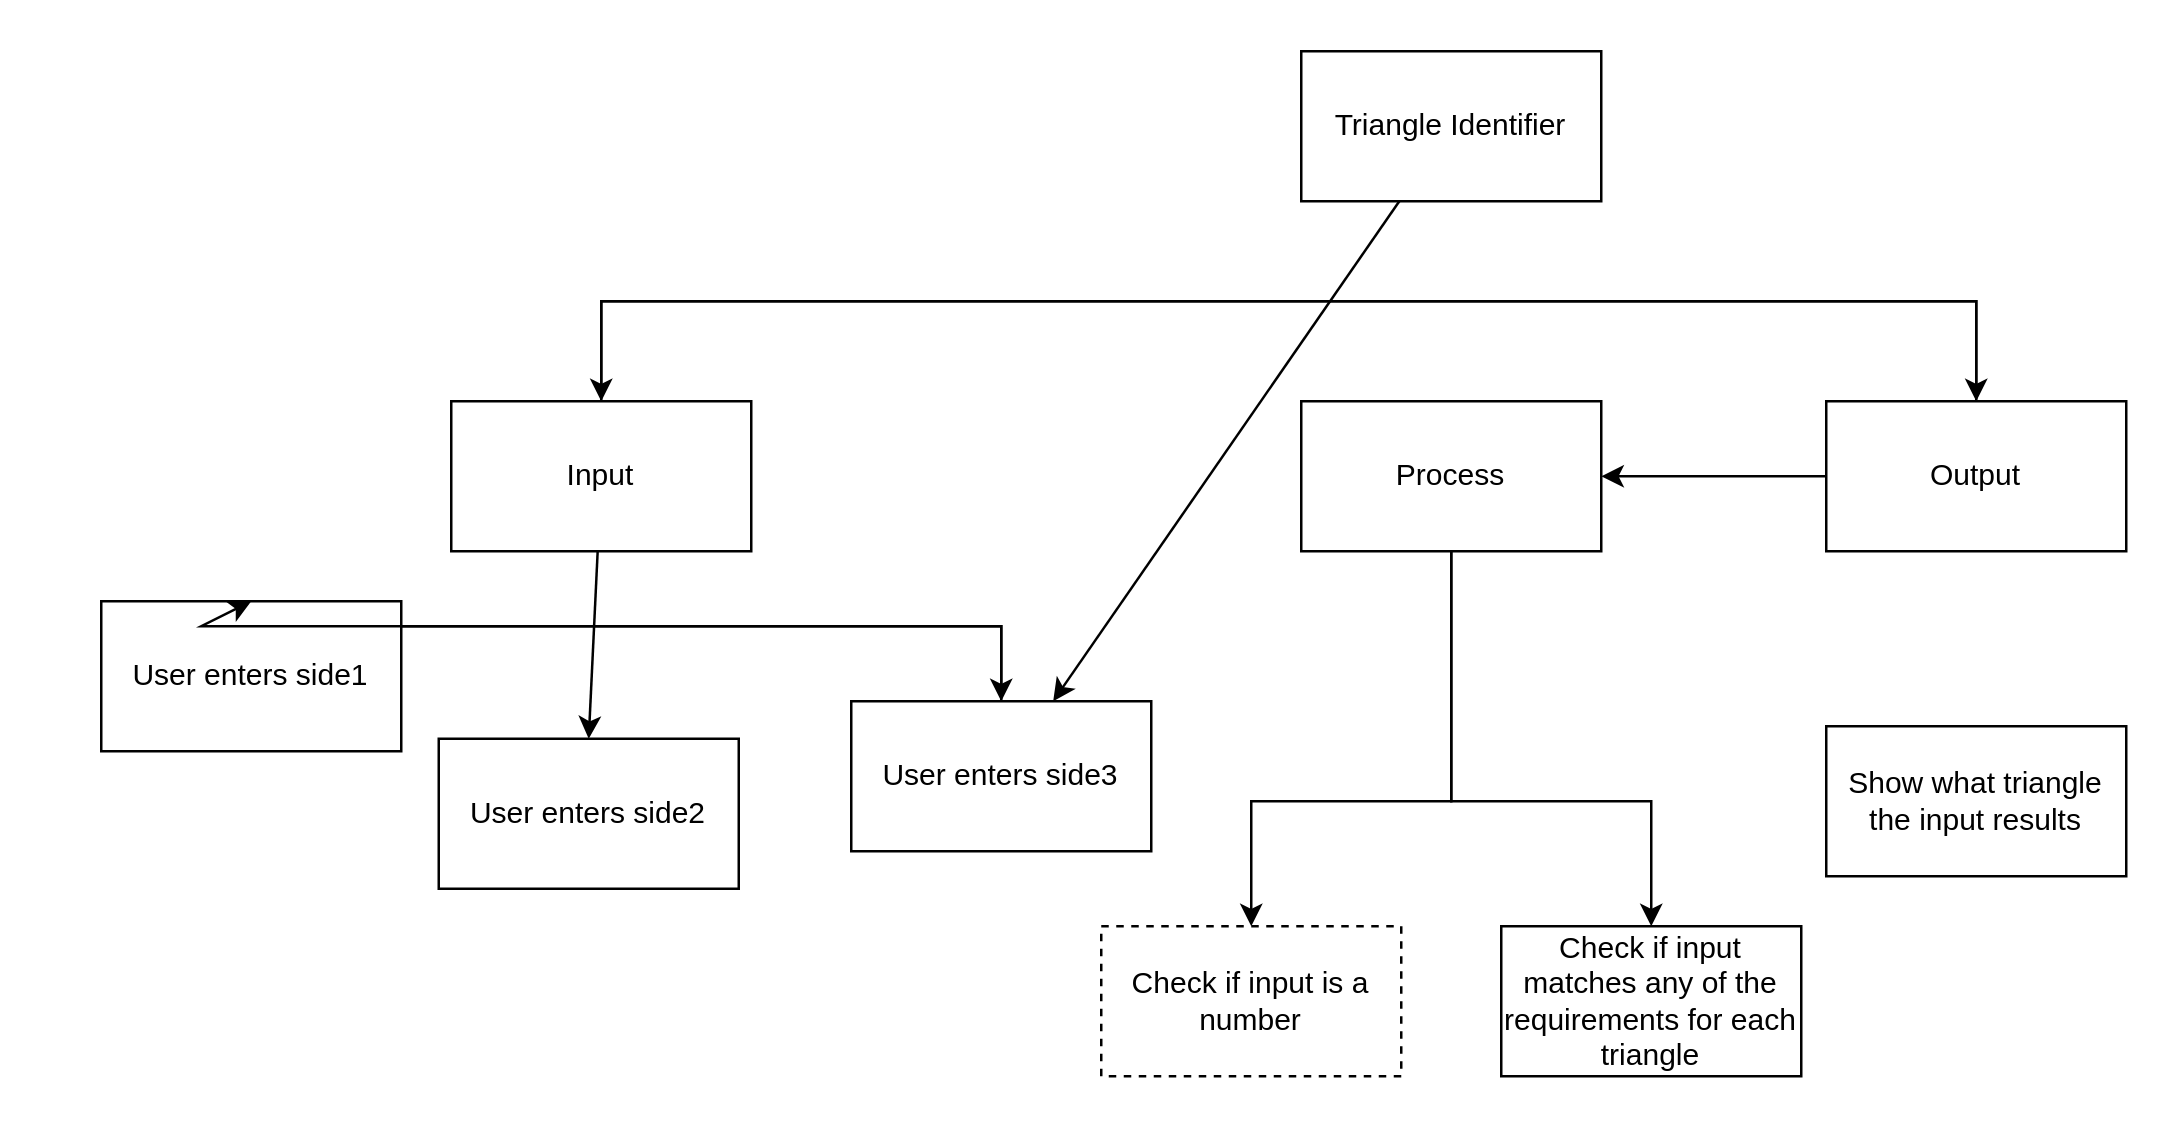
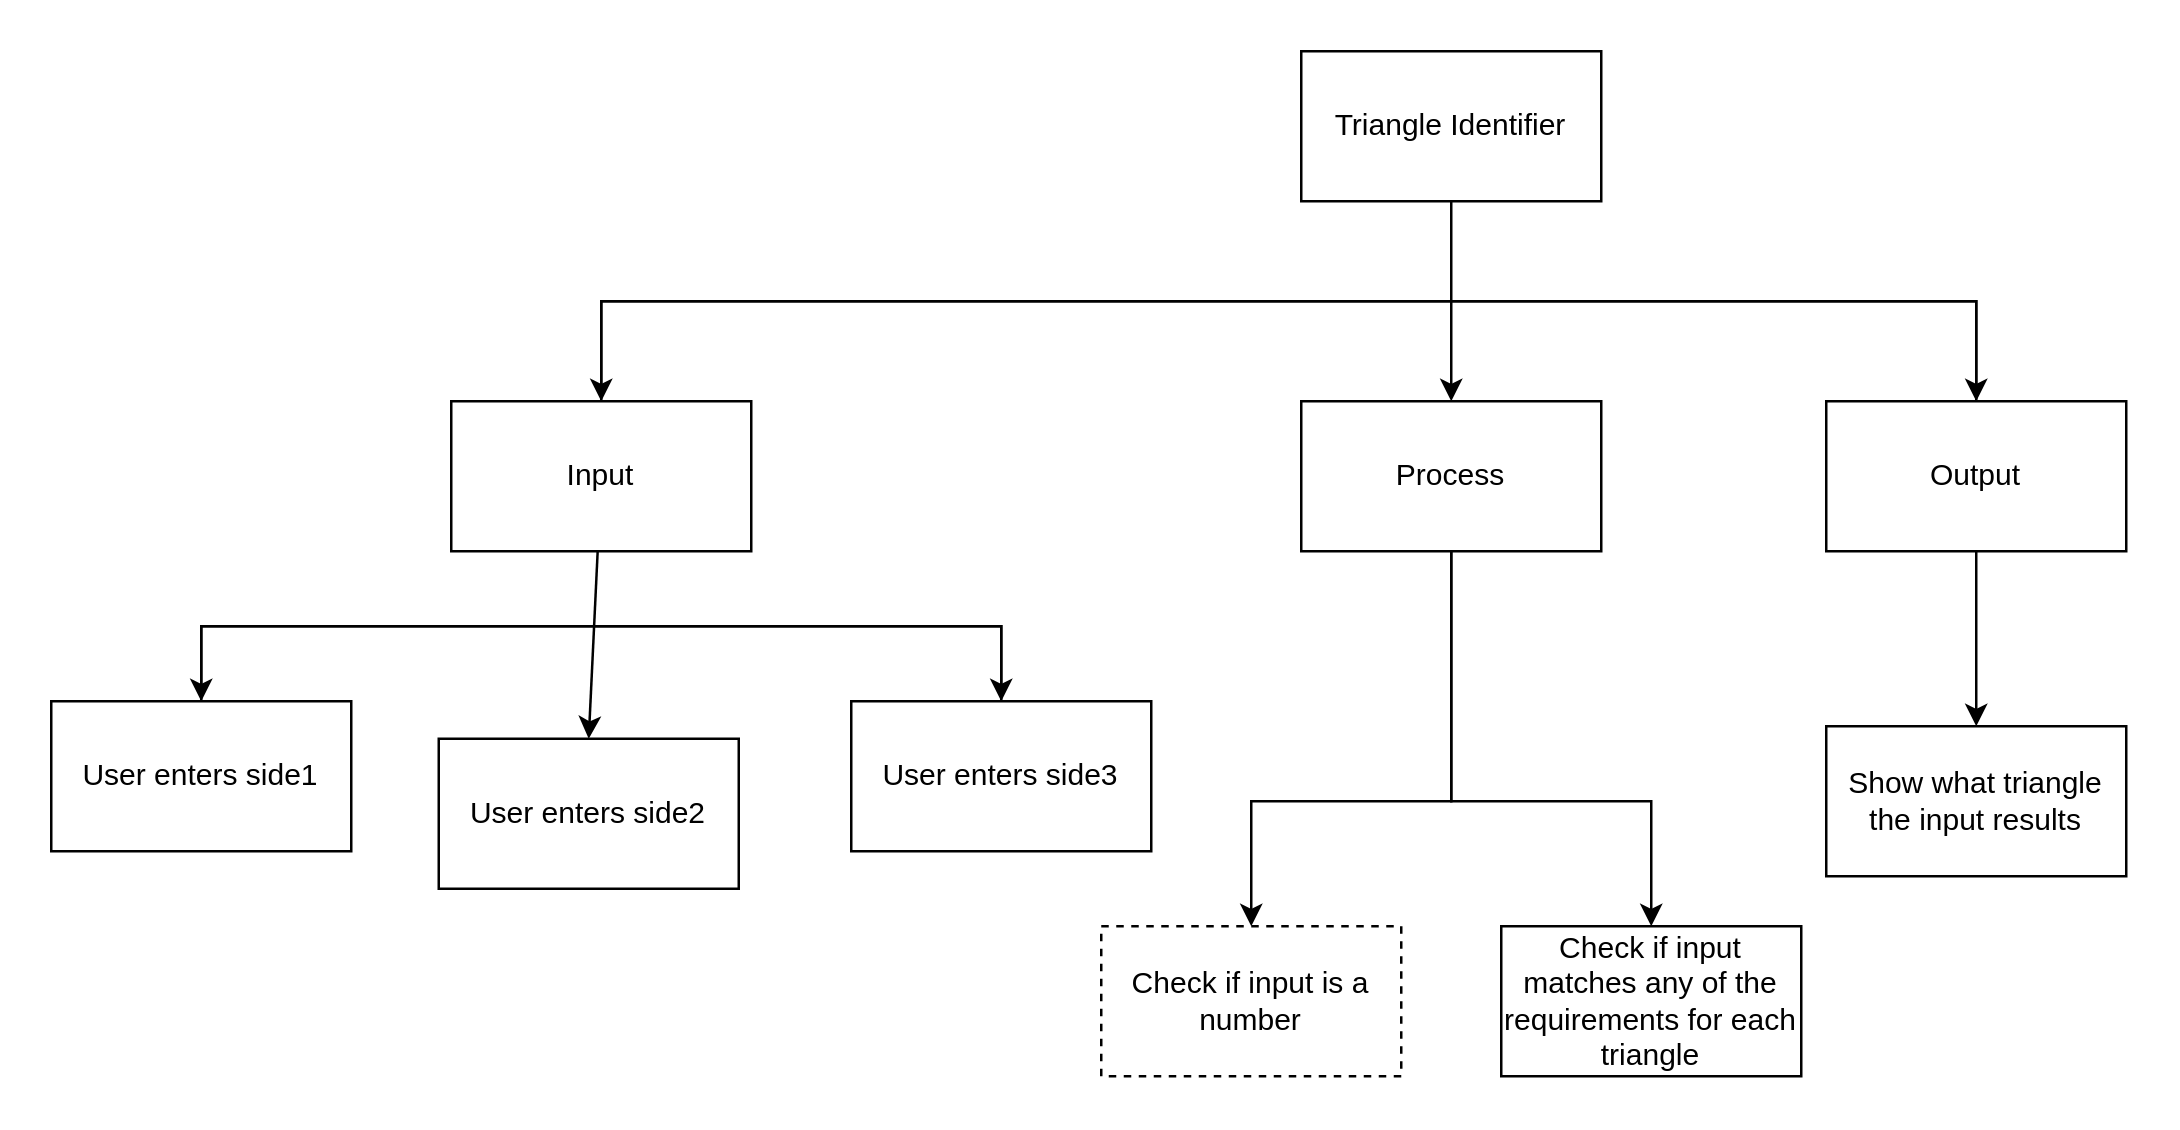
(1722, 476) -> (1976, 630)
(1195, 497) -> (1451, 248)
(251, 676) -> (201, 776)
